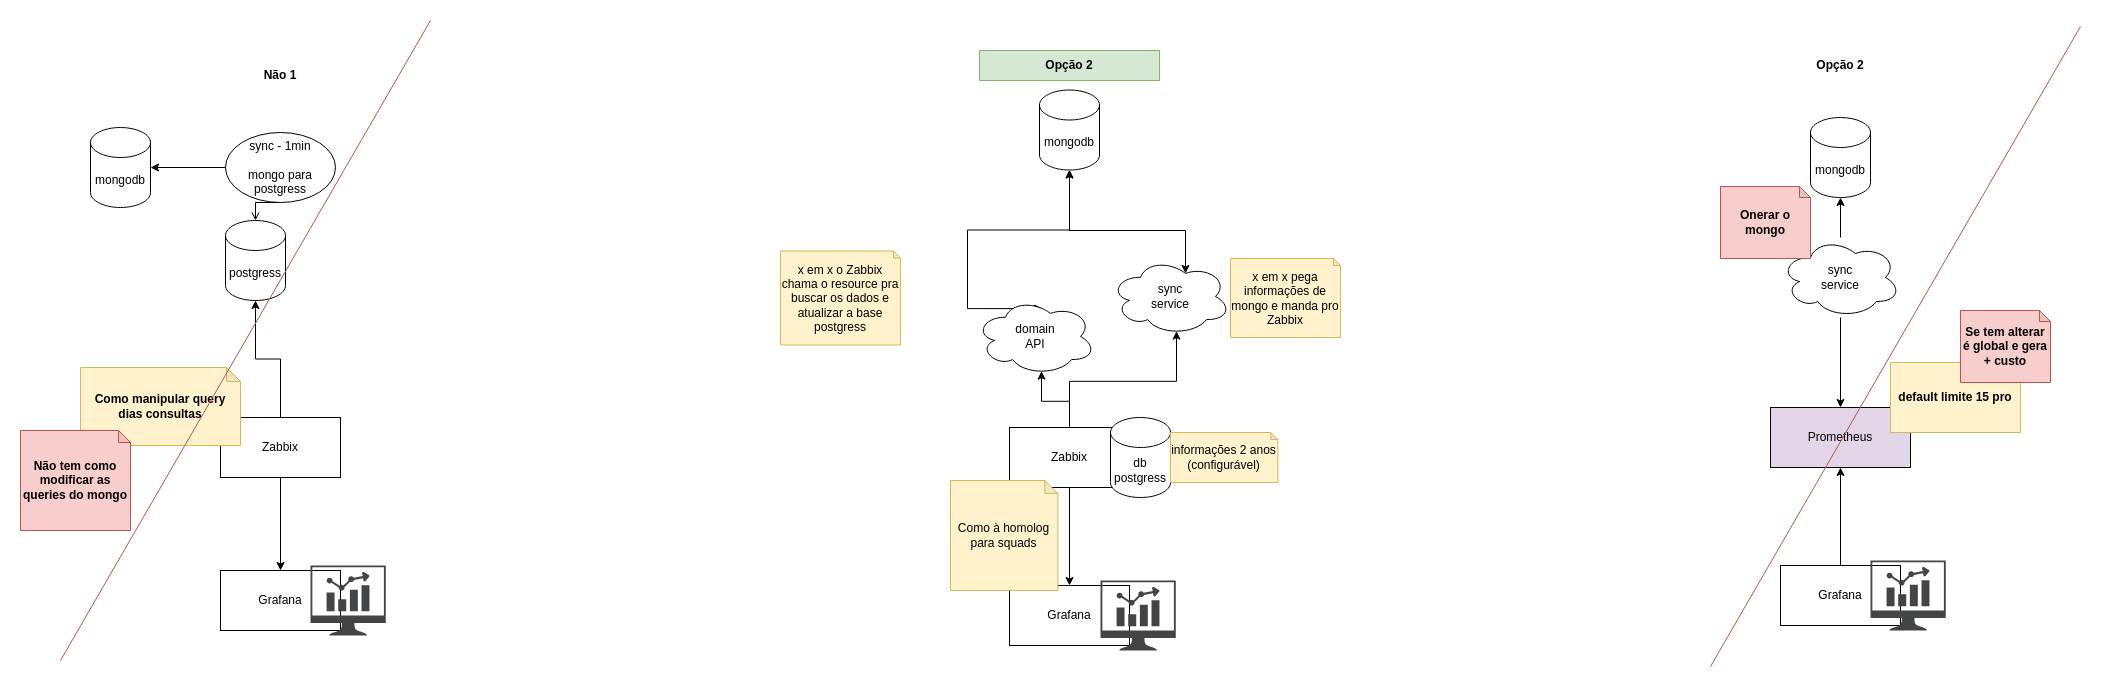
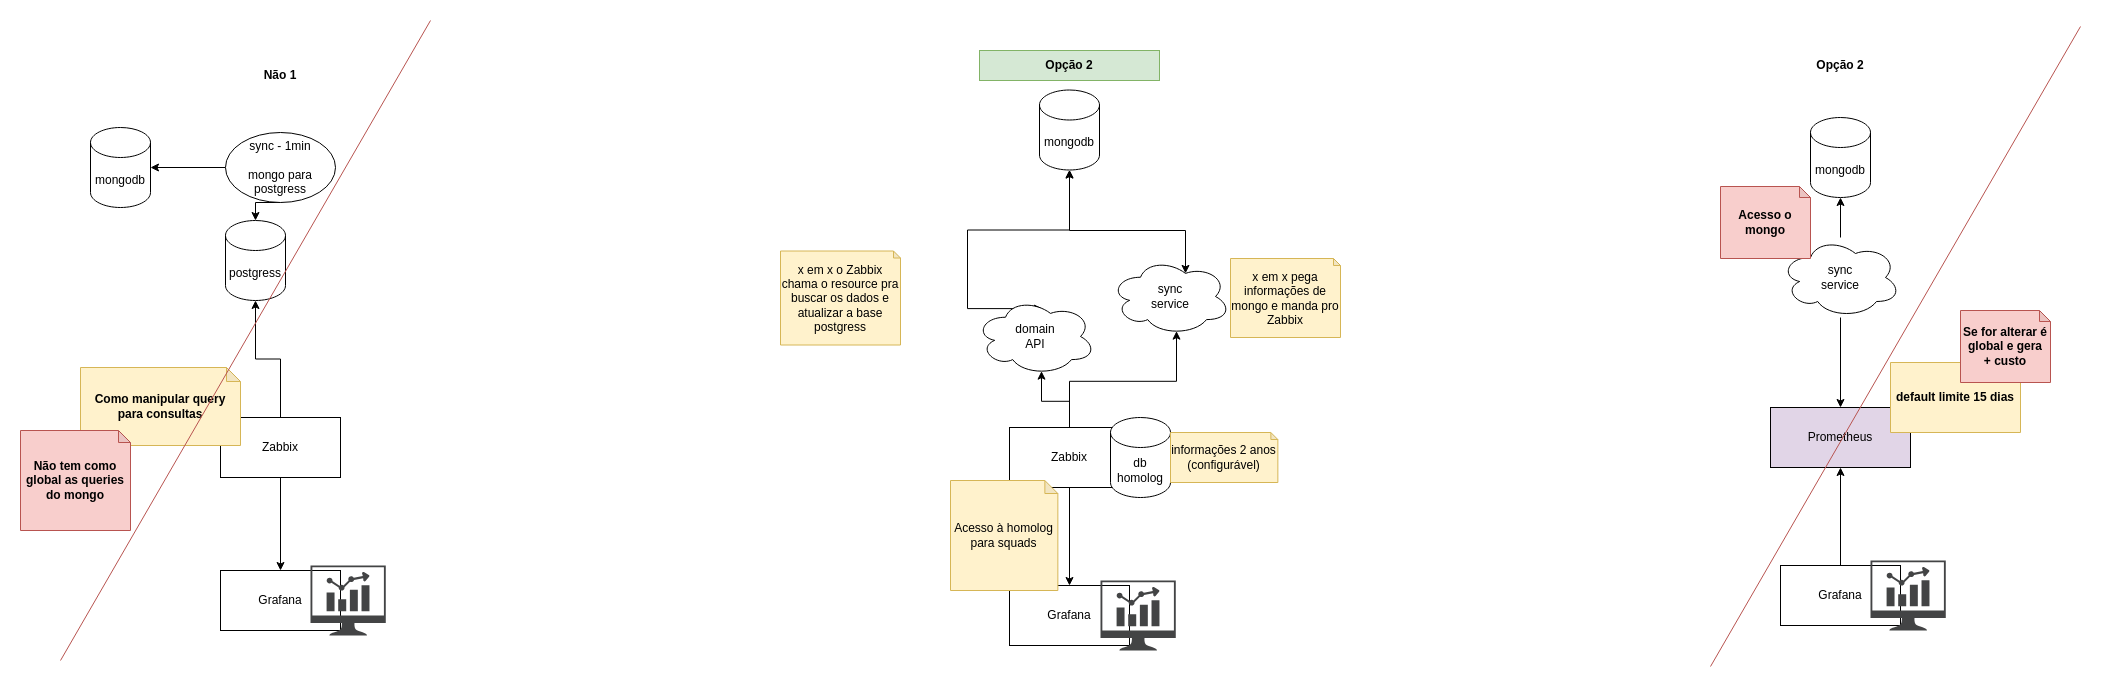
(256, 213) -> (256, 212)
(1766, 223) -> (1766, 223)
(2006, 347) -> (2006, 347)
(1956, 398) -> (1956, 398)
(161, 407) -> (161, 407)
(1141, 471) -> (1141, 471)
(76, 481) -> (76, 481)
(1004, 536) -> (1004, 536)
